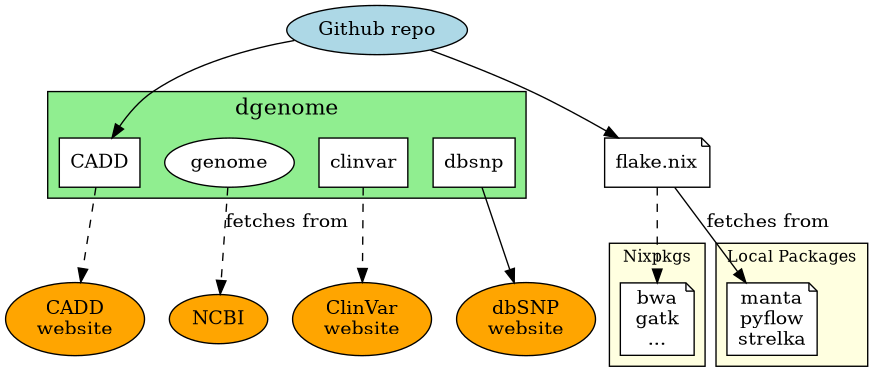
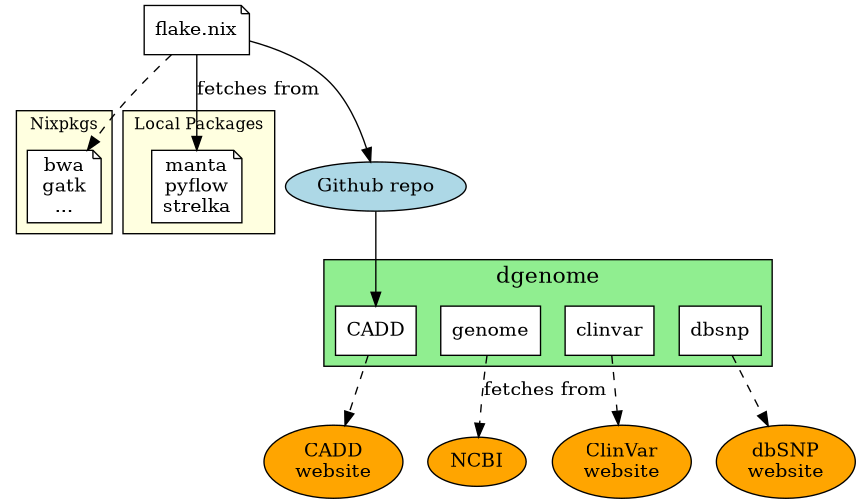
(511, 82) -> (324, 77)
(229, 163) -> (491, 331)
(496, 228) -> (747, 385)
